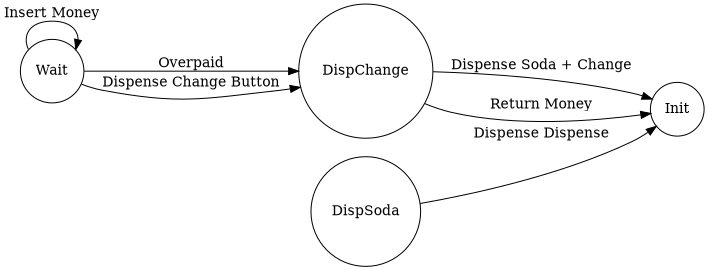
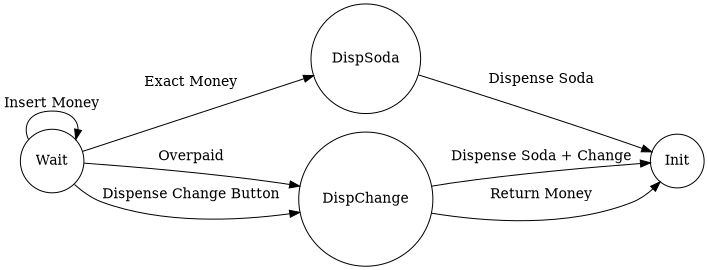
none -> (193, 115)
(542, 134) -> (542, 79)
